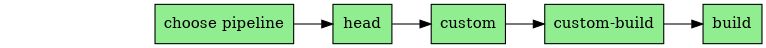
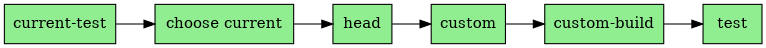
none -> (60, 24)
(224, 24) -> (224, 24)
(733, 24) -> (733, 24)
